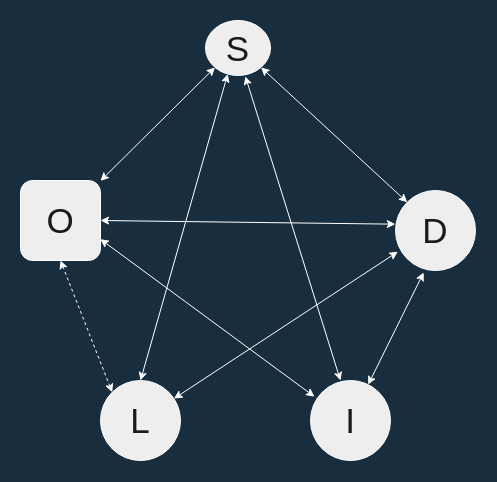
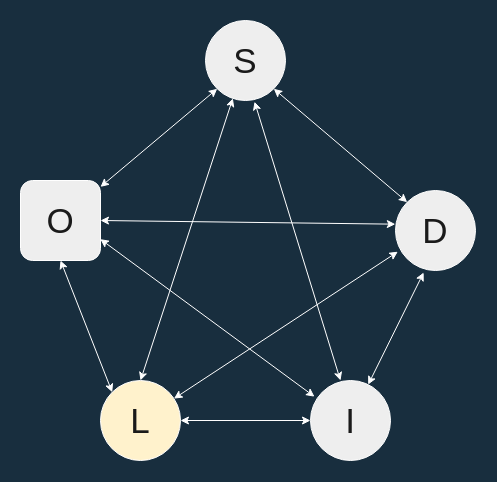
(238, 48) -> (246, 61)
(86, 326) -> (86, 326)
(141, 421) -> (141, 421)
none -> (245, 421)
